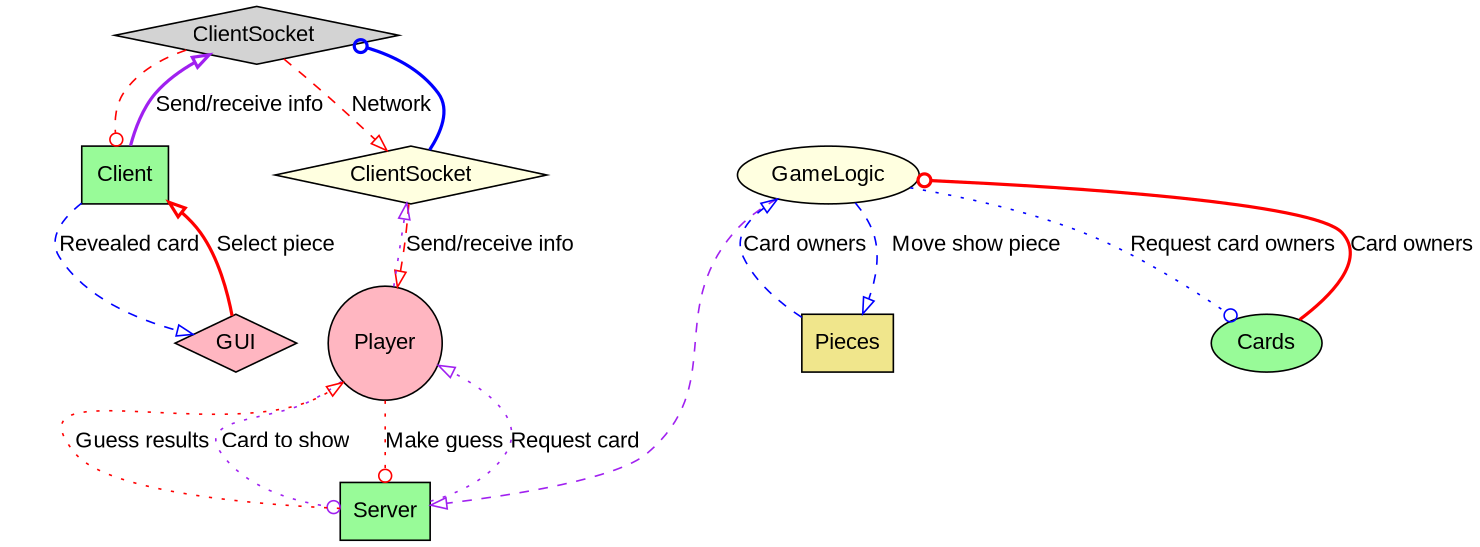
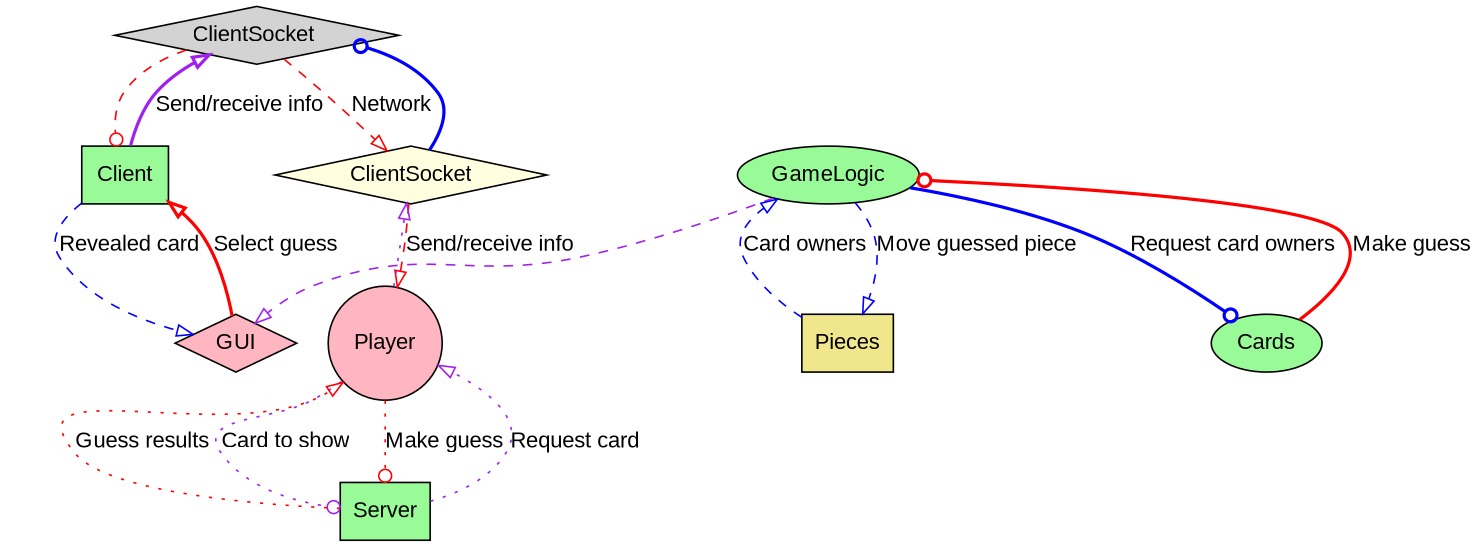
(828, 175) -> (828, 175)
(1075, 230) -> (1075, 230)
(276, 245) -> (276, 245)
(977, 245) -> (977, 245)
(1412, 245) -> (1412, 245)
(676, 419) -> (520, 265)
